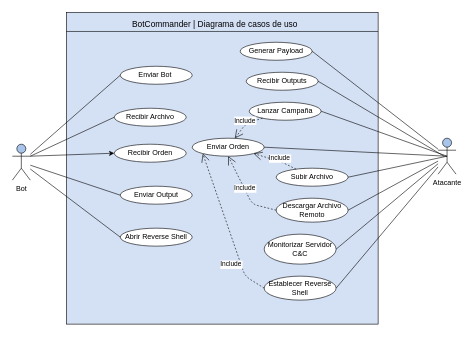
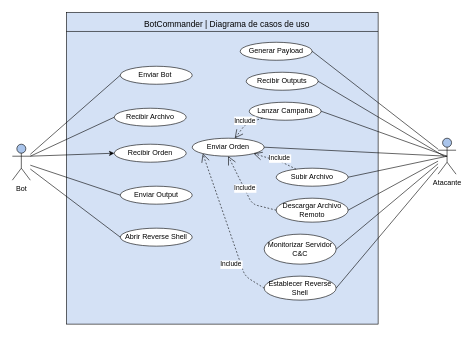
(216, 24) -> (228, 24)
